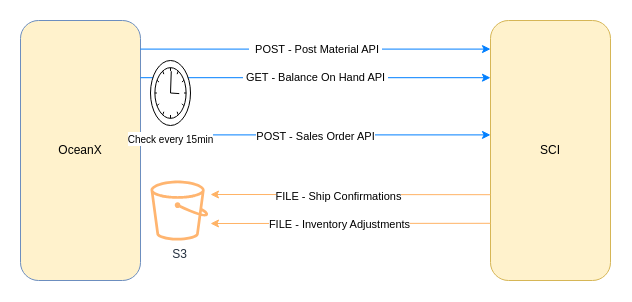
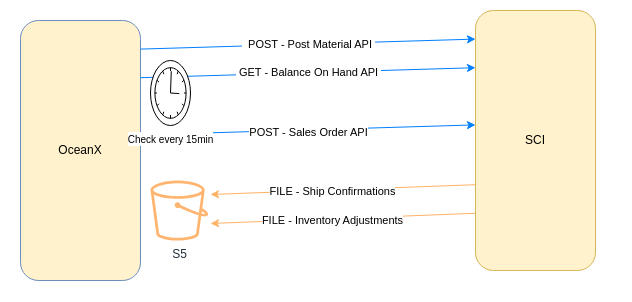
(551, 151) -> (536, 141)
(180, 255) -> (180, 255)
